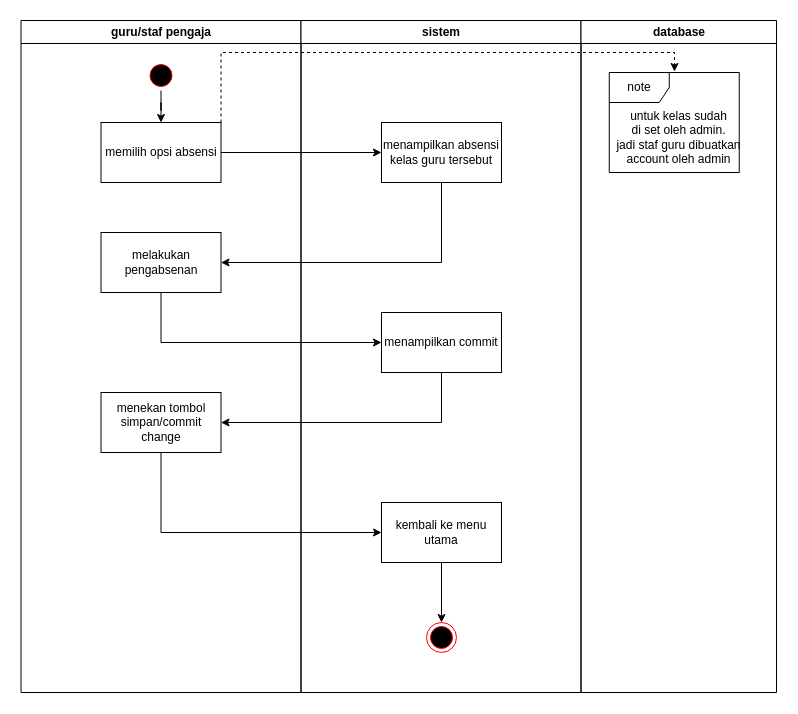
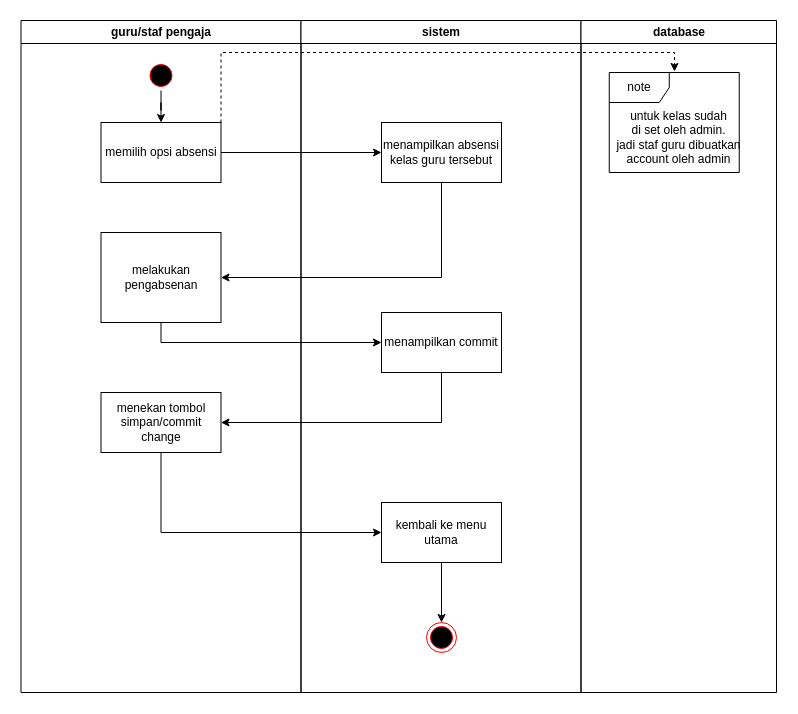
(161, 263) -> (161, 278)
